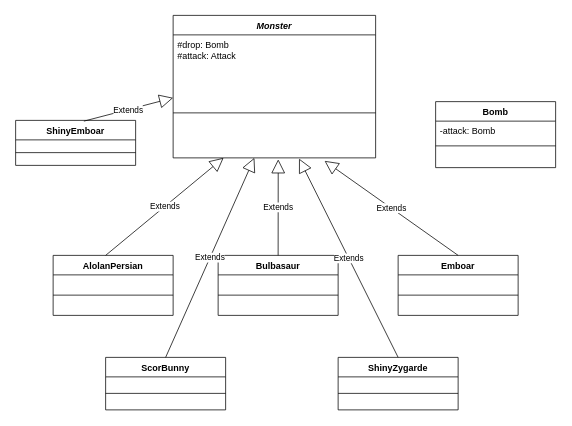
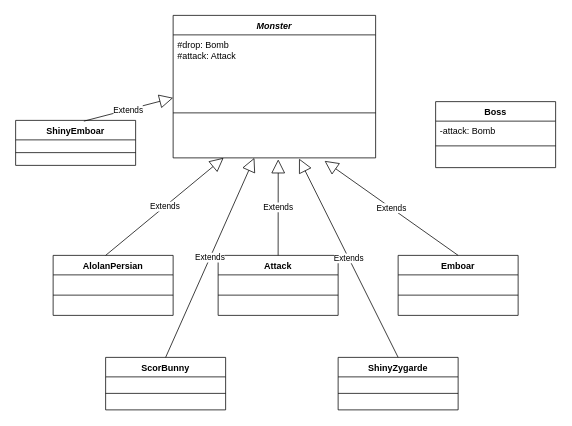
(495, 112) -> (495, 112)
(278, 266) -> (278, 266)
